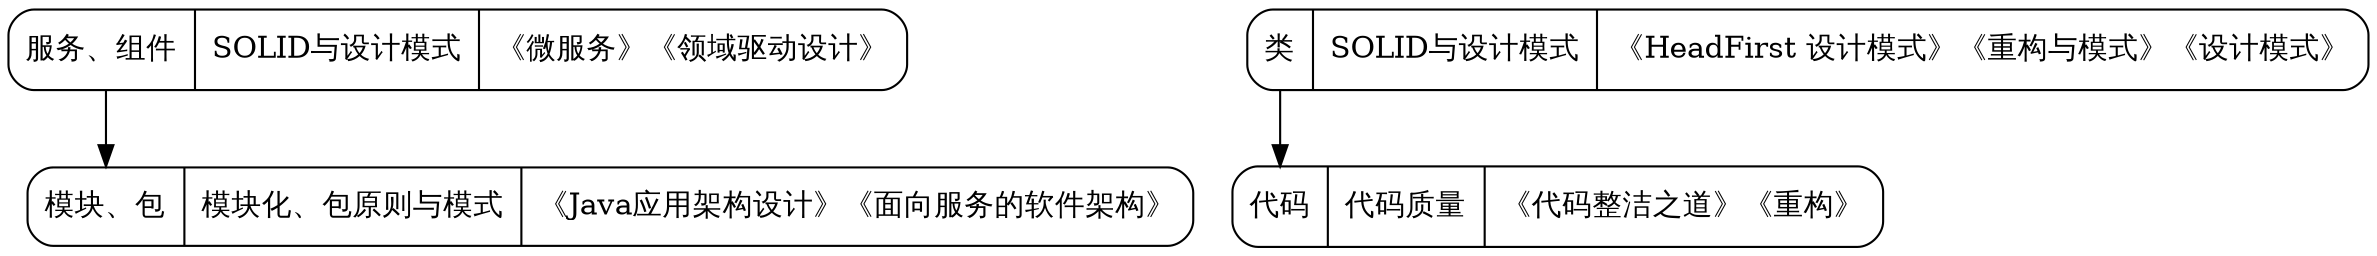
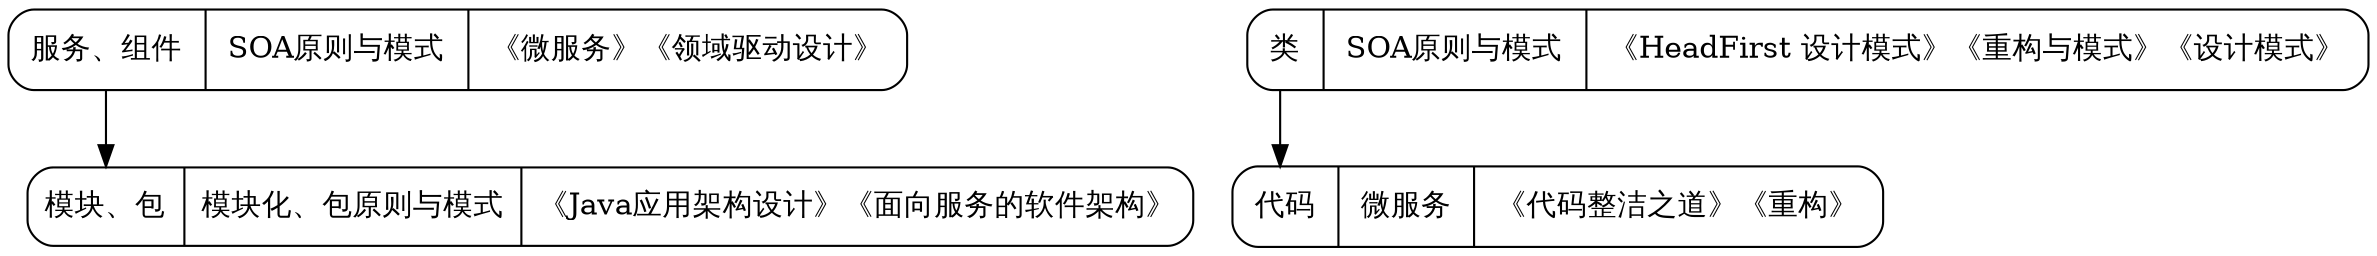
(337, 49) -> (337, 49)
(1455, 49) -> (1455, 49)
(1406, 206) -> (1406, 206)
